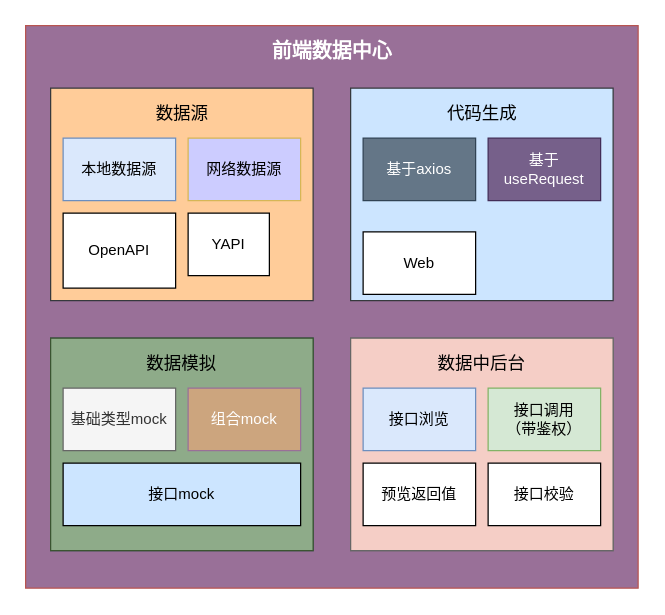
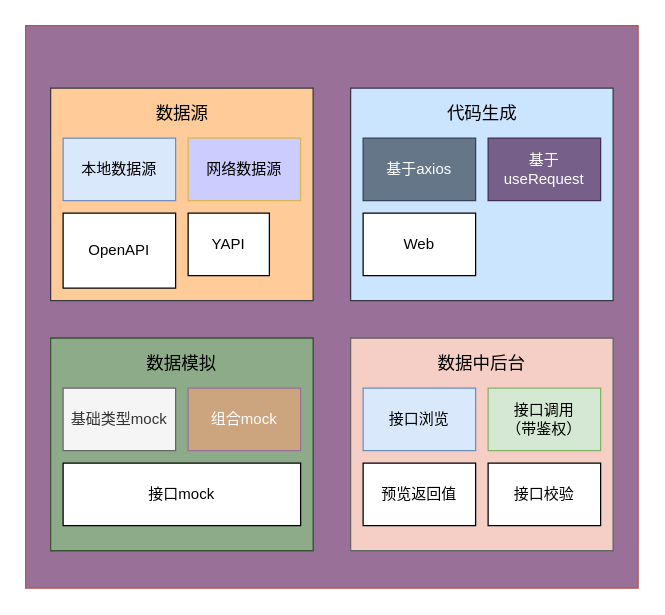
(332, 51) -> none
(419, 263) -> (419, 244)
(182, 494) -> (182, 494)
